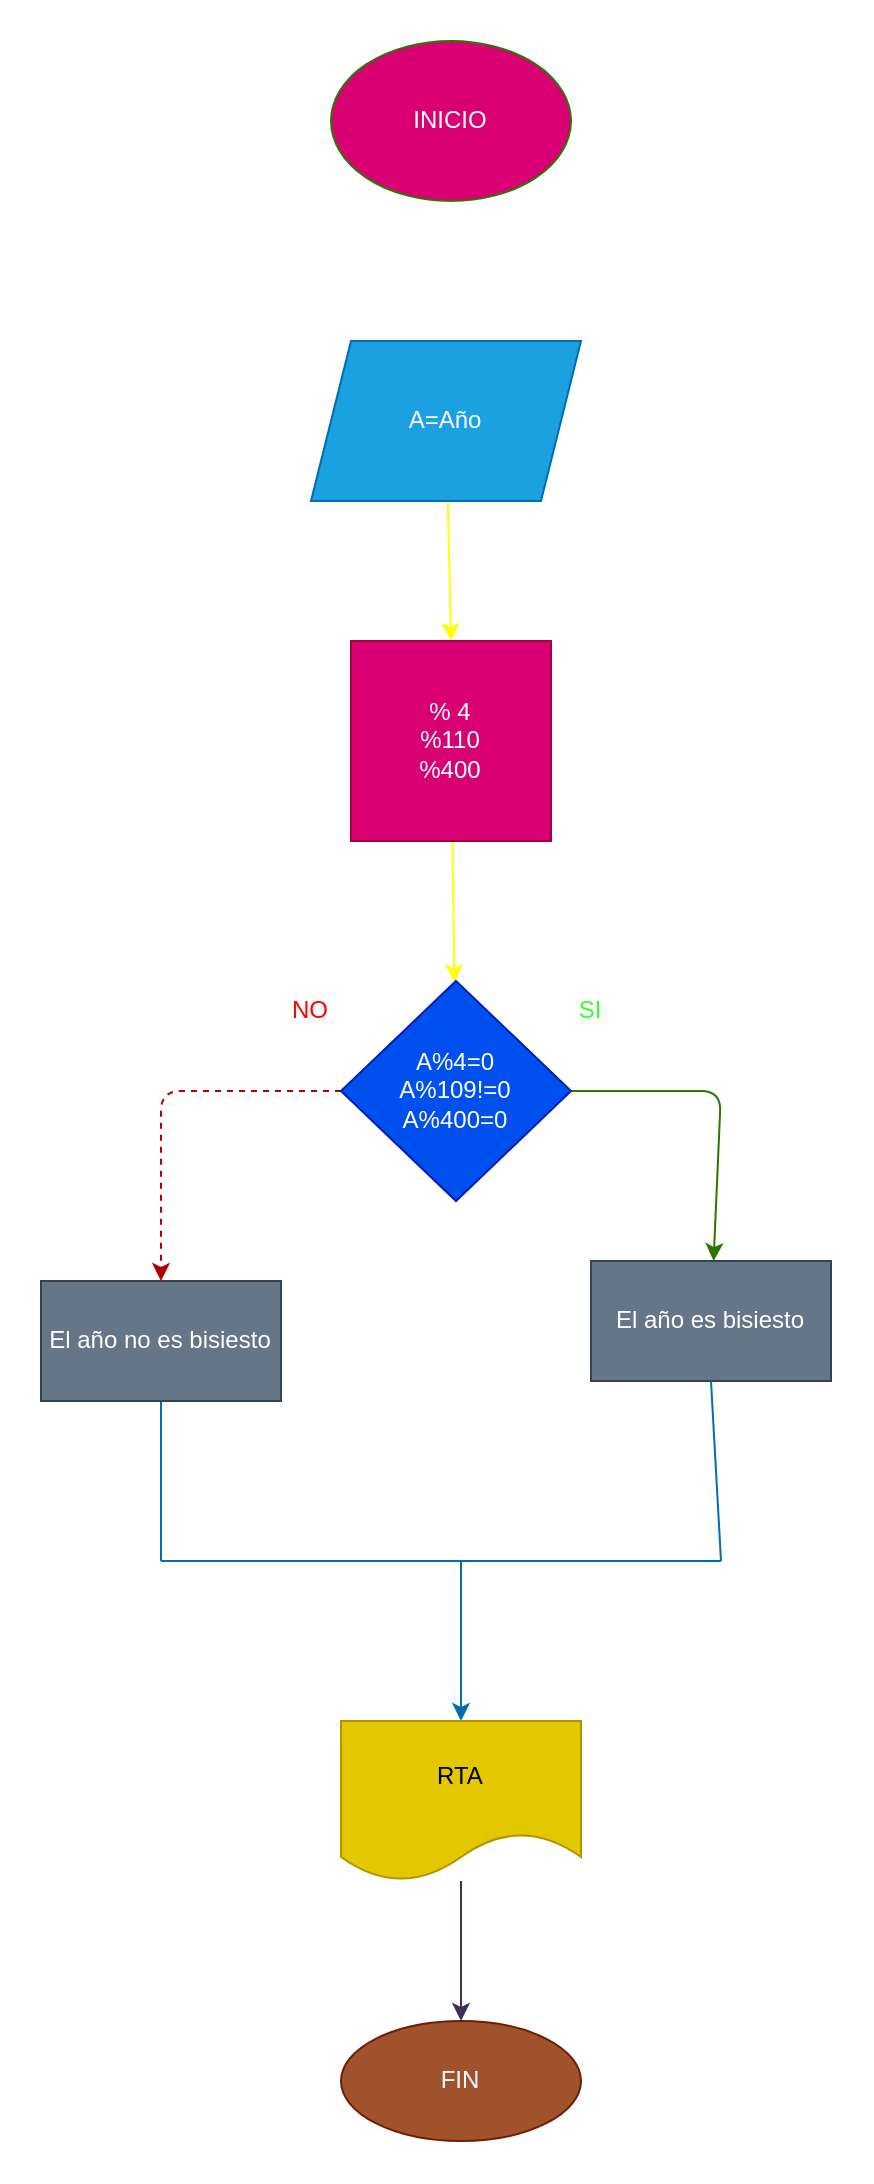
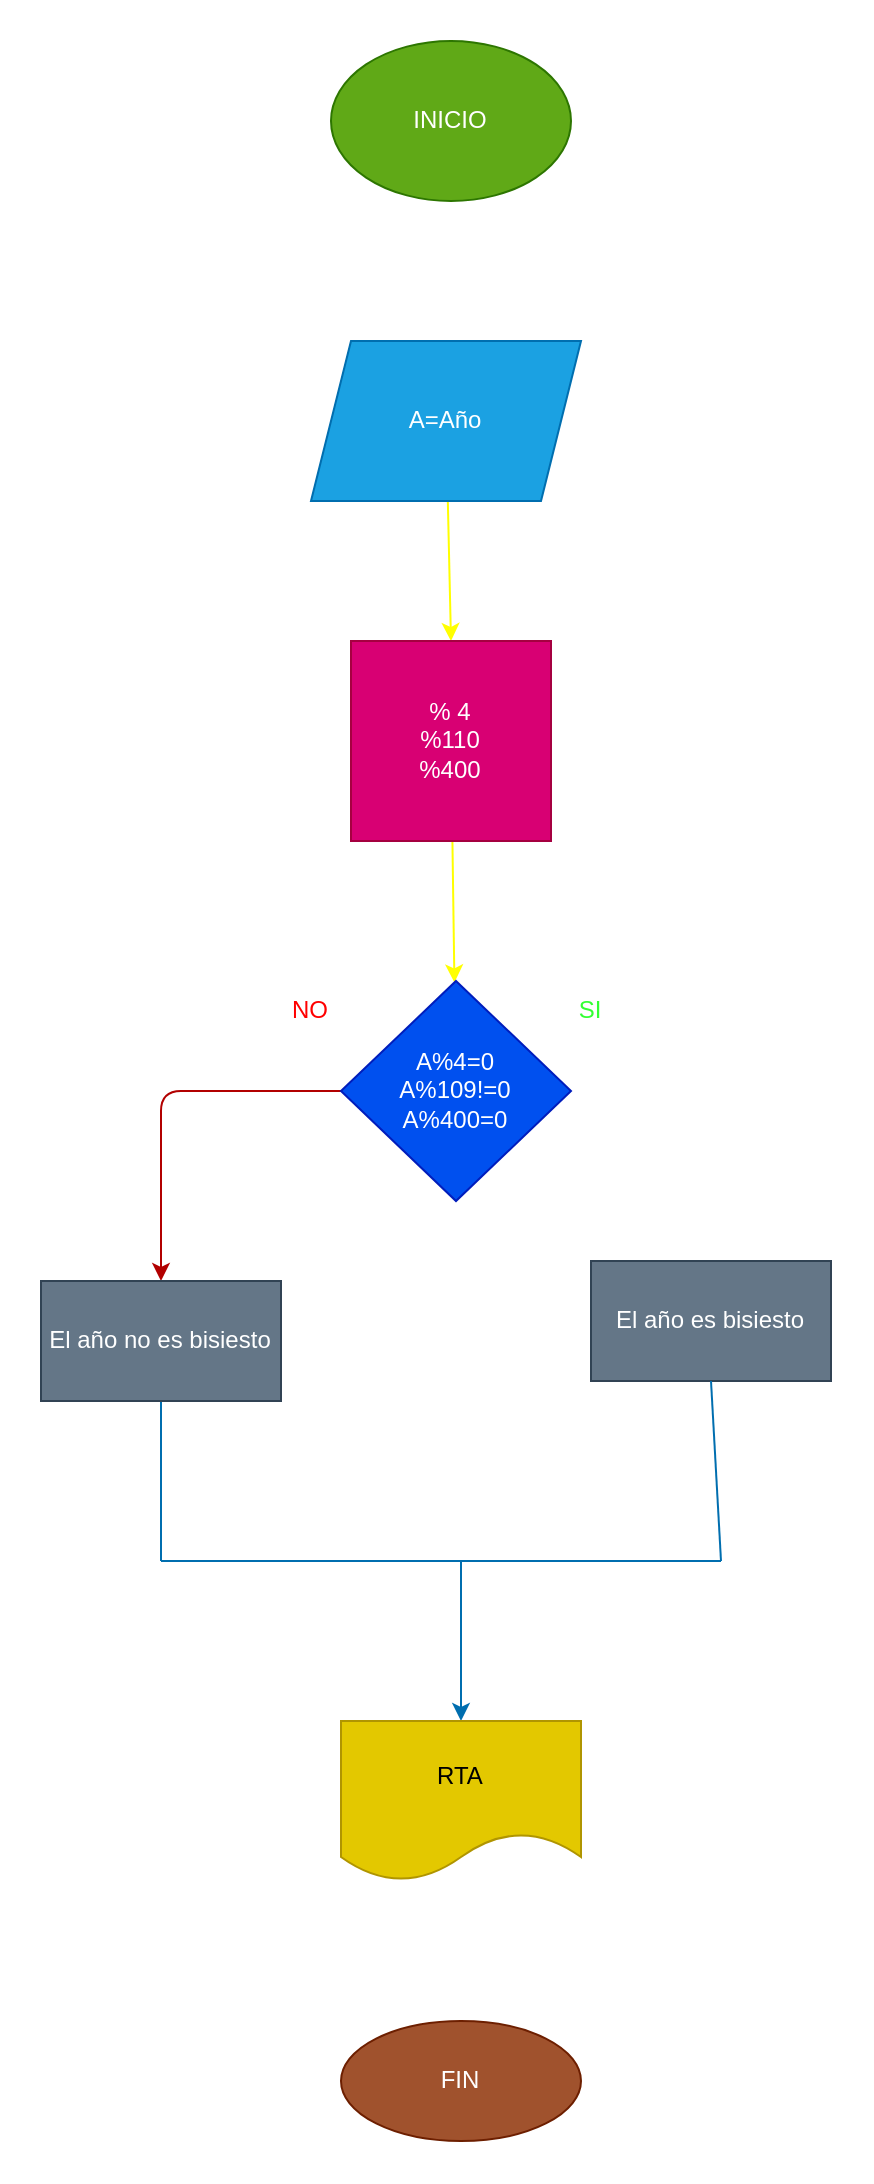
(451, 121) -> (451, 121)
(165, 1097) -> (165, 1097)
(718, 1099) -> none
(461, 1944) -> none
